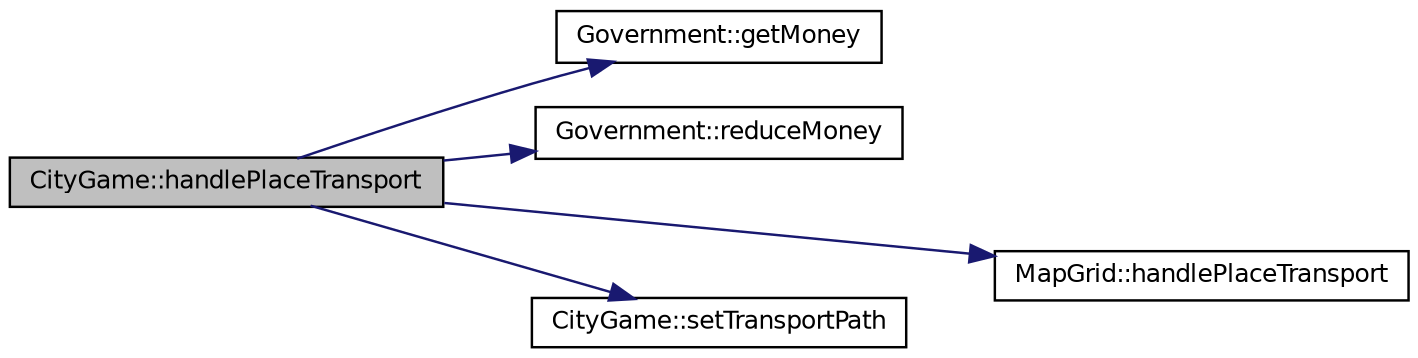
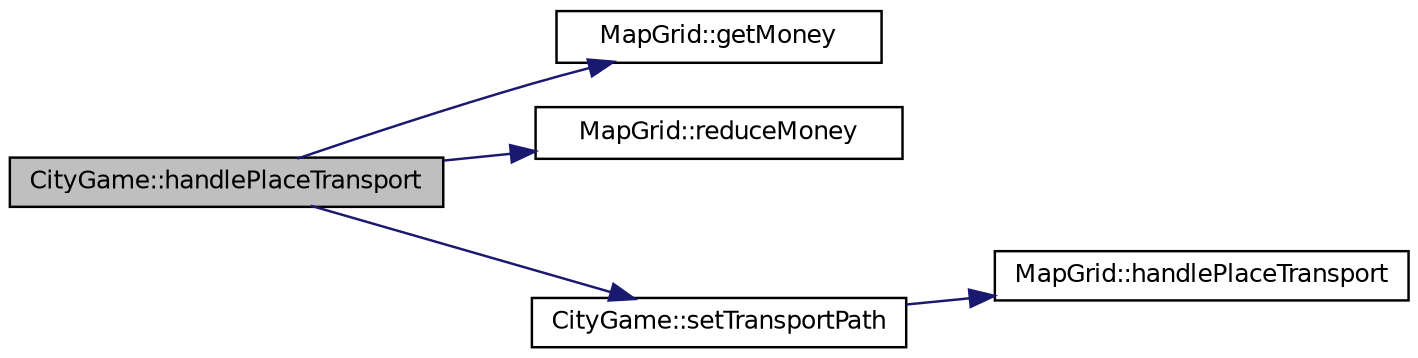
(719, 37) -> (719, 37)
(719, 133) -> (719, 133)
(707, 228) -> (938, 301)
